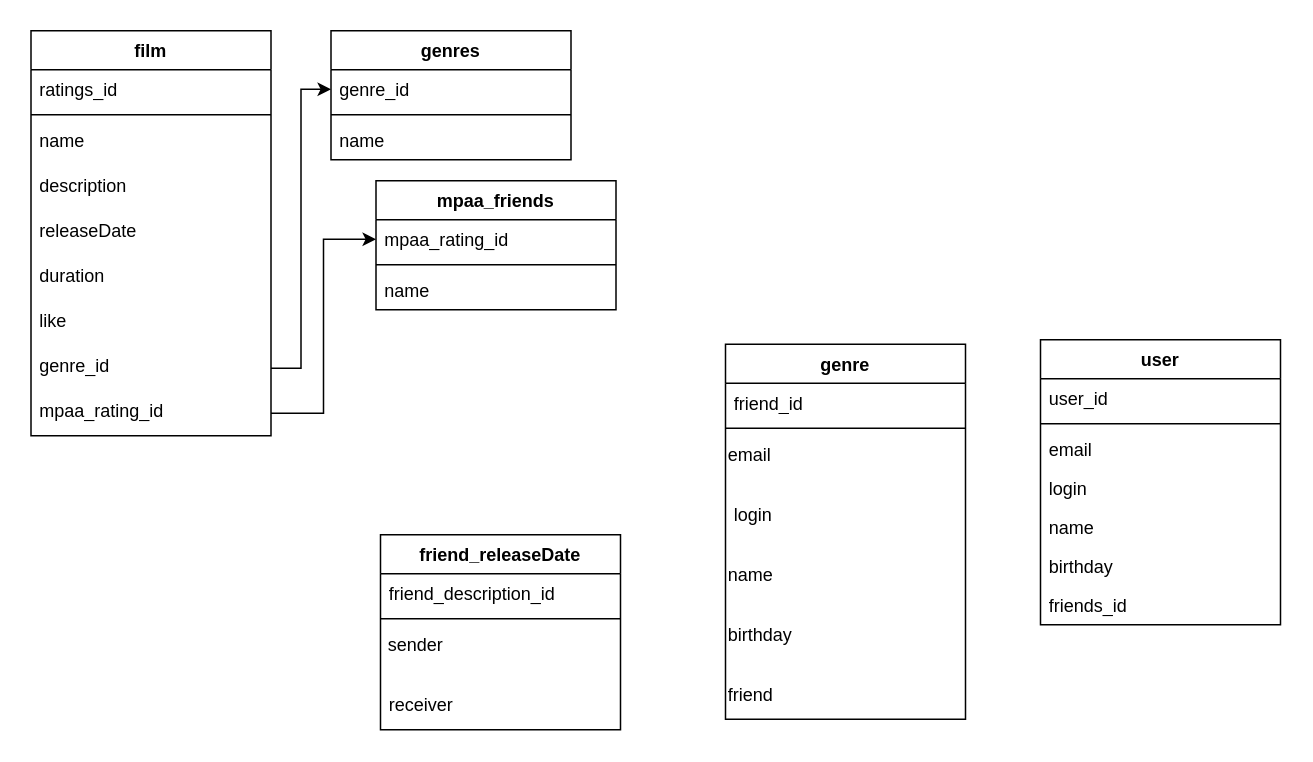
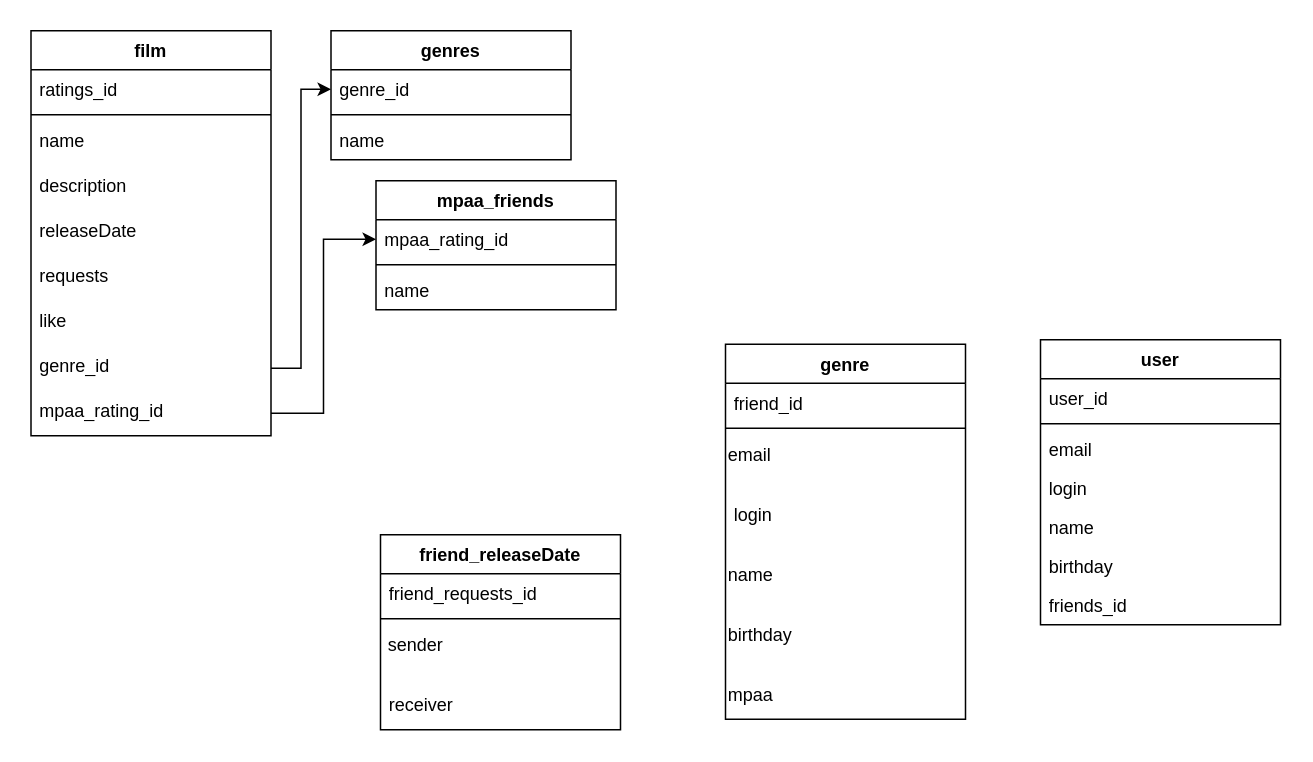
(78, 277) -> (80, 277)
(486, 595) -> (475, 595)
(756, 696) -> (748, 696)
